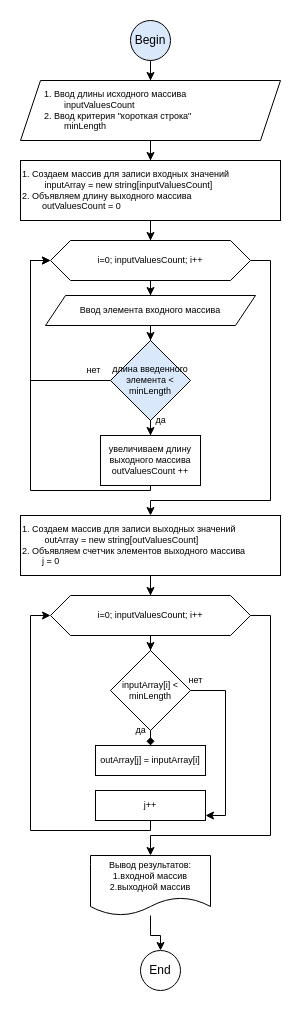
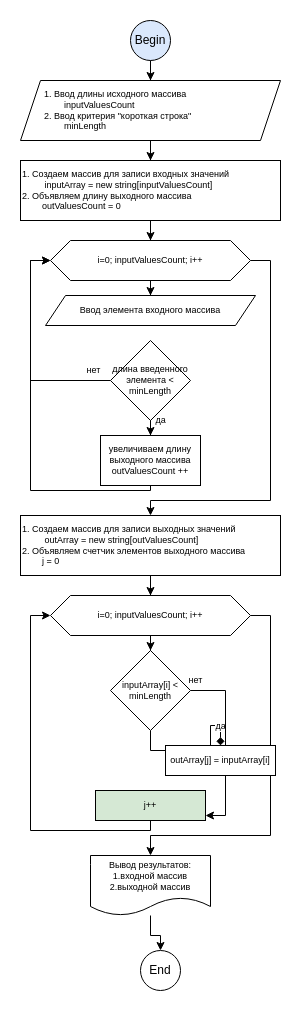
(151, 325) -> none
(151, 381) -> (151, 381)
(151, 761) -> (221, 761)
(151, 806) -> (151, 806)
